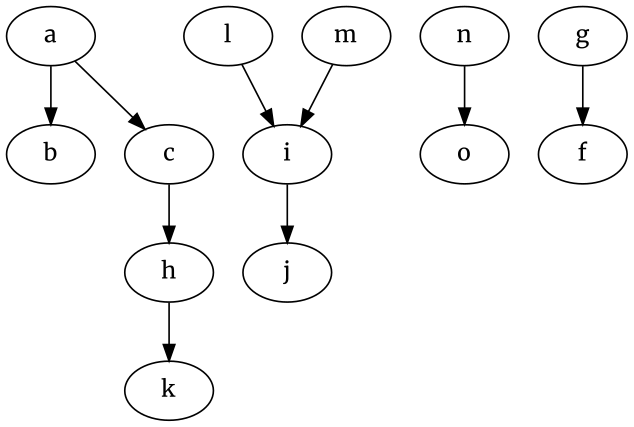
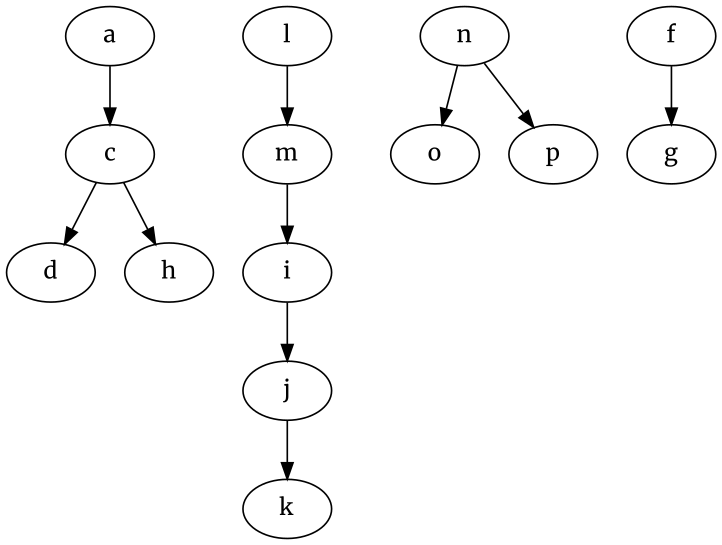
(583, 87) -> (671, 87)
(254, 88) -> (287, 87)
(51, 154) -> none
none -> (553, 154)
none -> (51, 273)
(169, 324) -> (287, 442)
